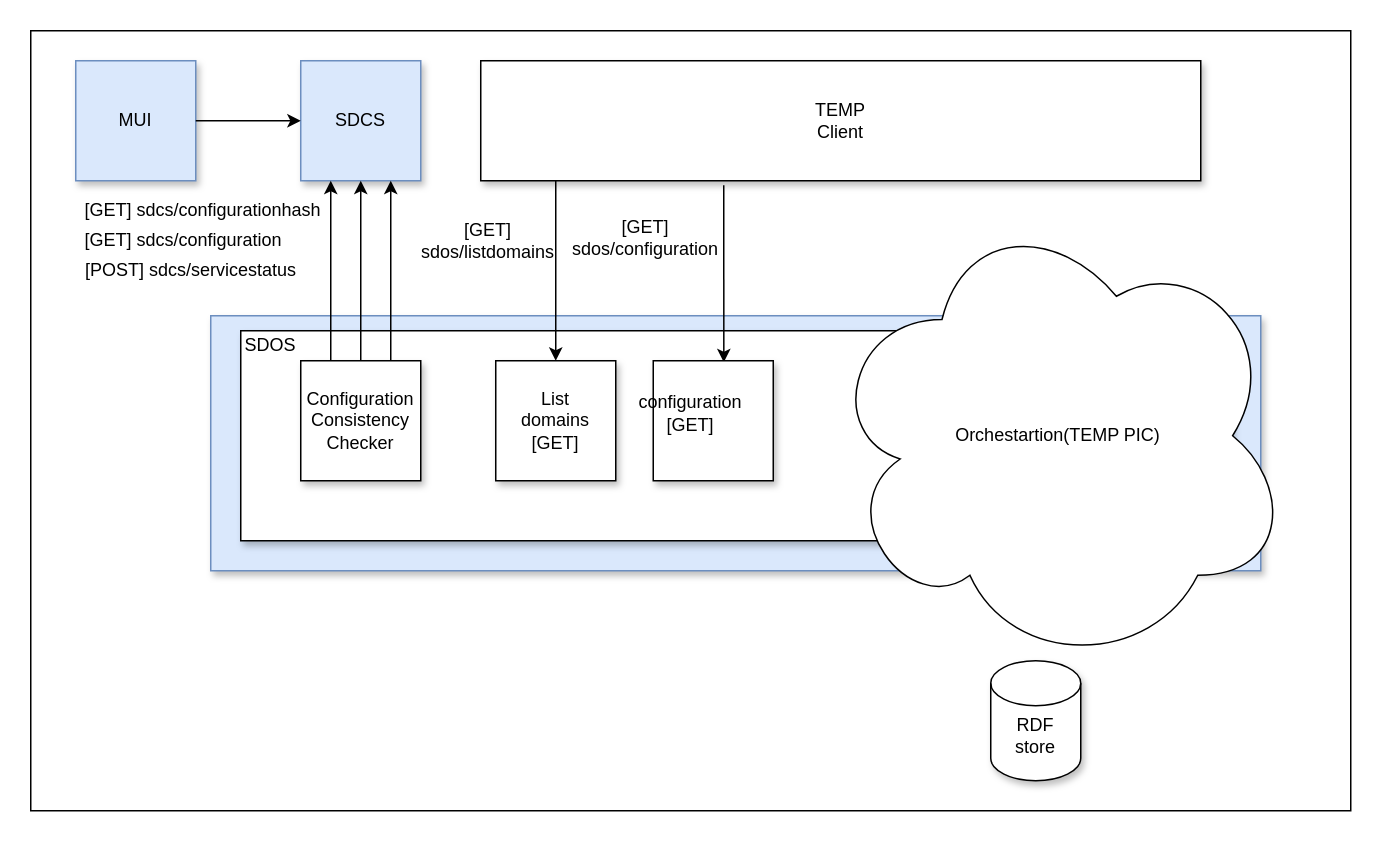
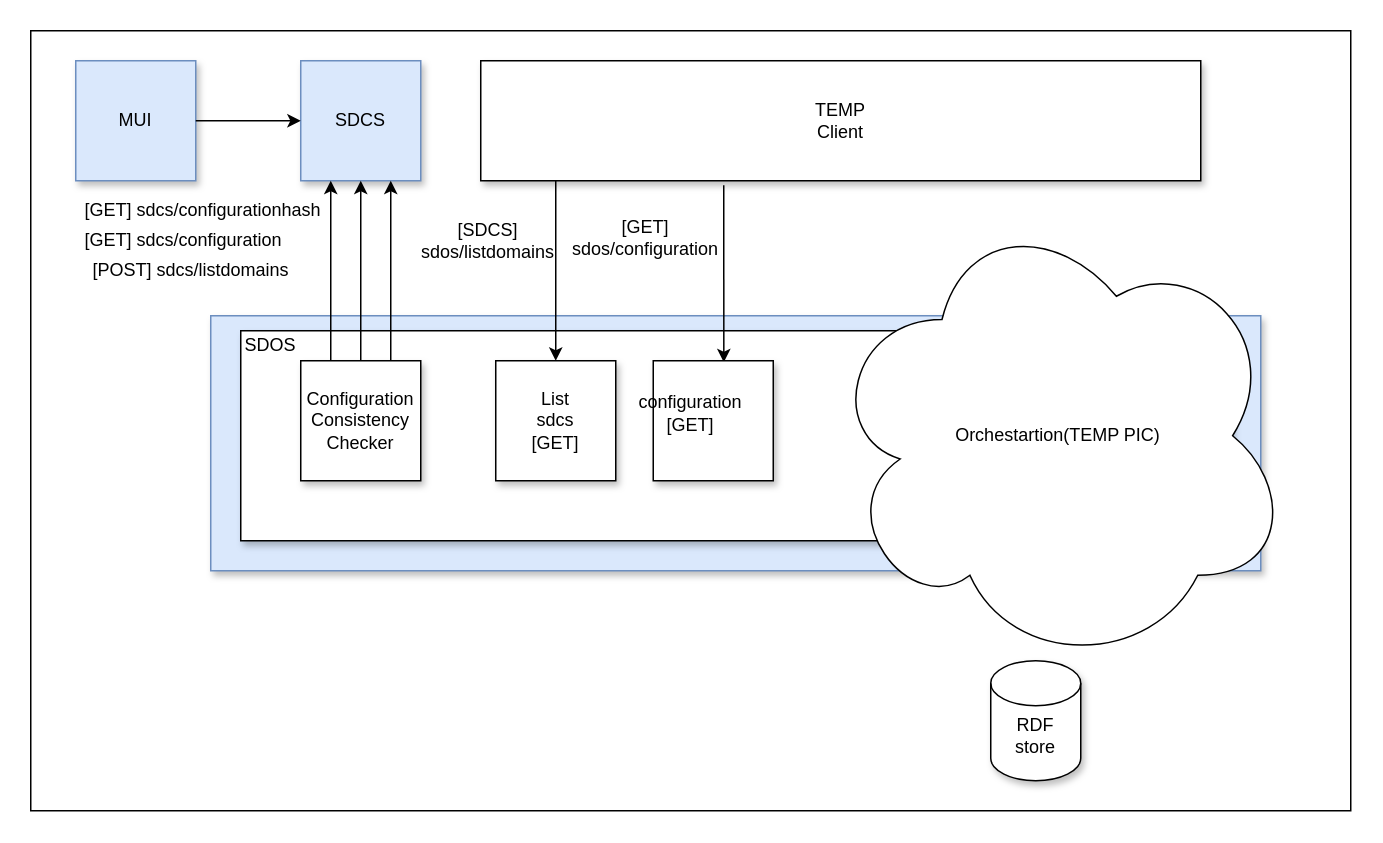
(488, 241) -> (488, 241)
(191, 271) -> (191, 271)
(556, 421) -> (556, 421)
